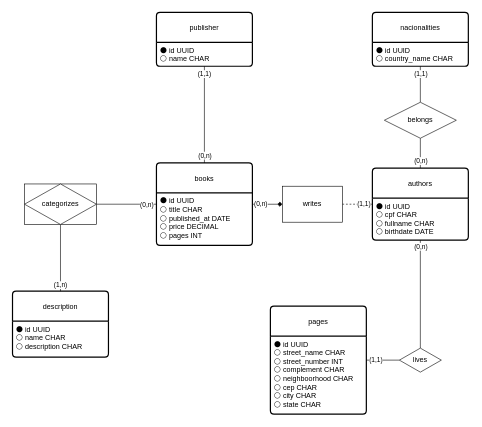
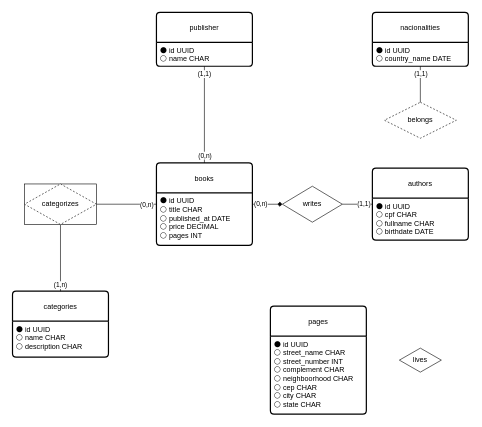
(412, 55) -> (412, 55)
(420, 120) -> (420, 120)
(420, 153) -> none
(60, 204) -> (60, 204)
(312, 204) -> (312, 204)
(350, 204) -> (350, 204)
(420, 295) -> none
(60, 306) -> (60, 306)
(375, 360) -> none
